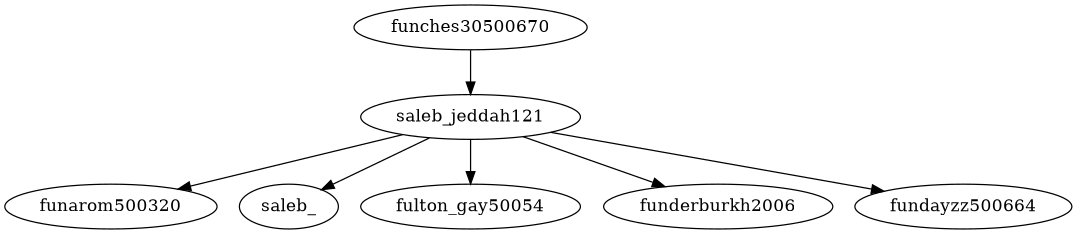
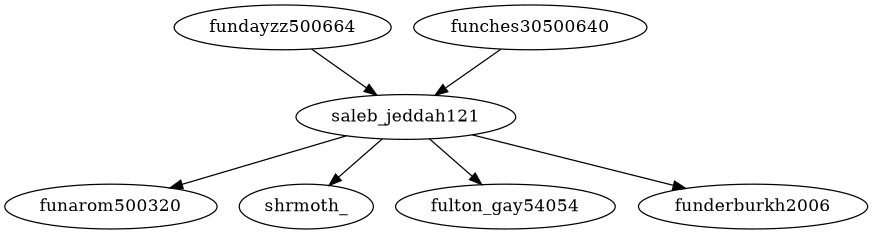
(471, 27) -> (530, 27)
(711, 161) -> (339, 68)
(289, 207) -> (306, 207)
(471, 207) -> (505, 207)
